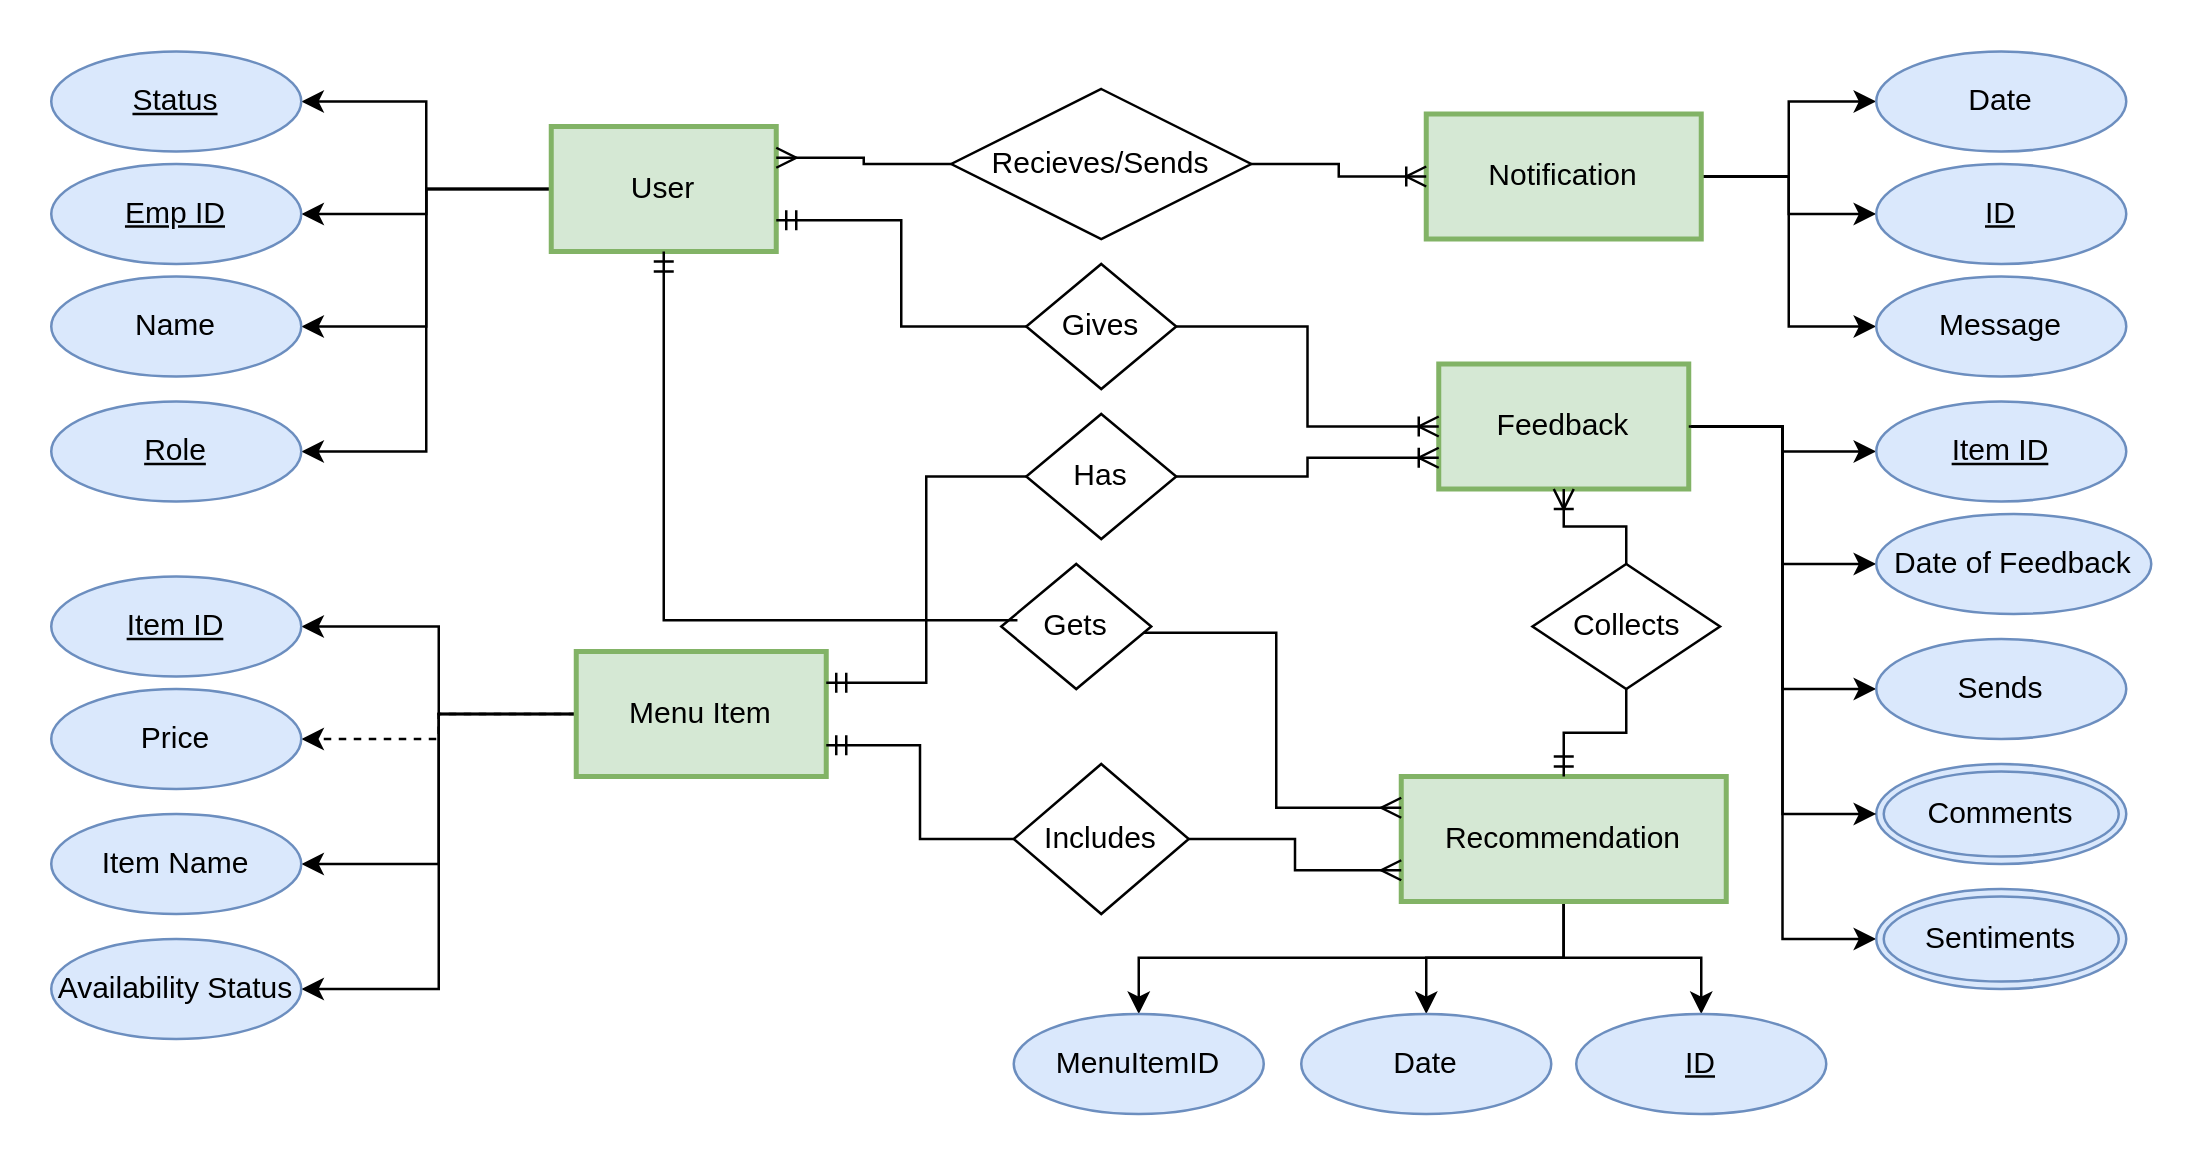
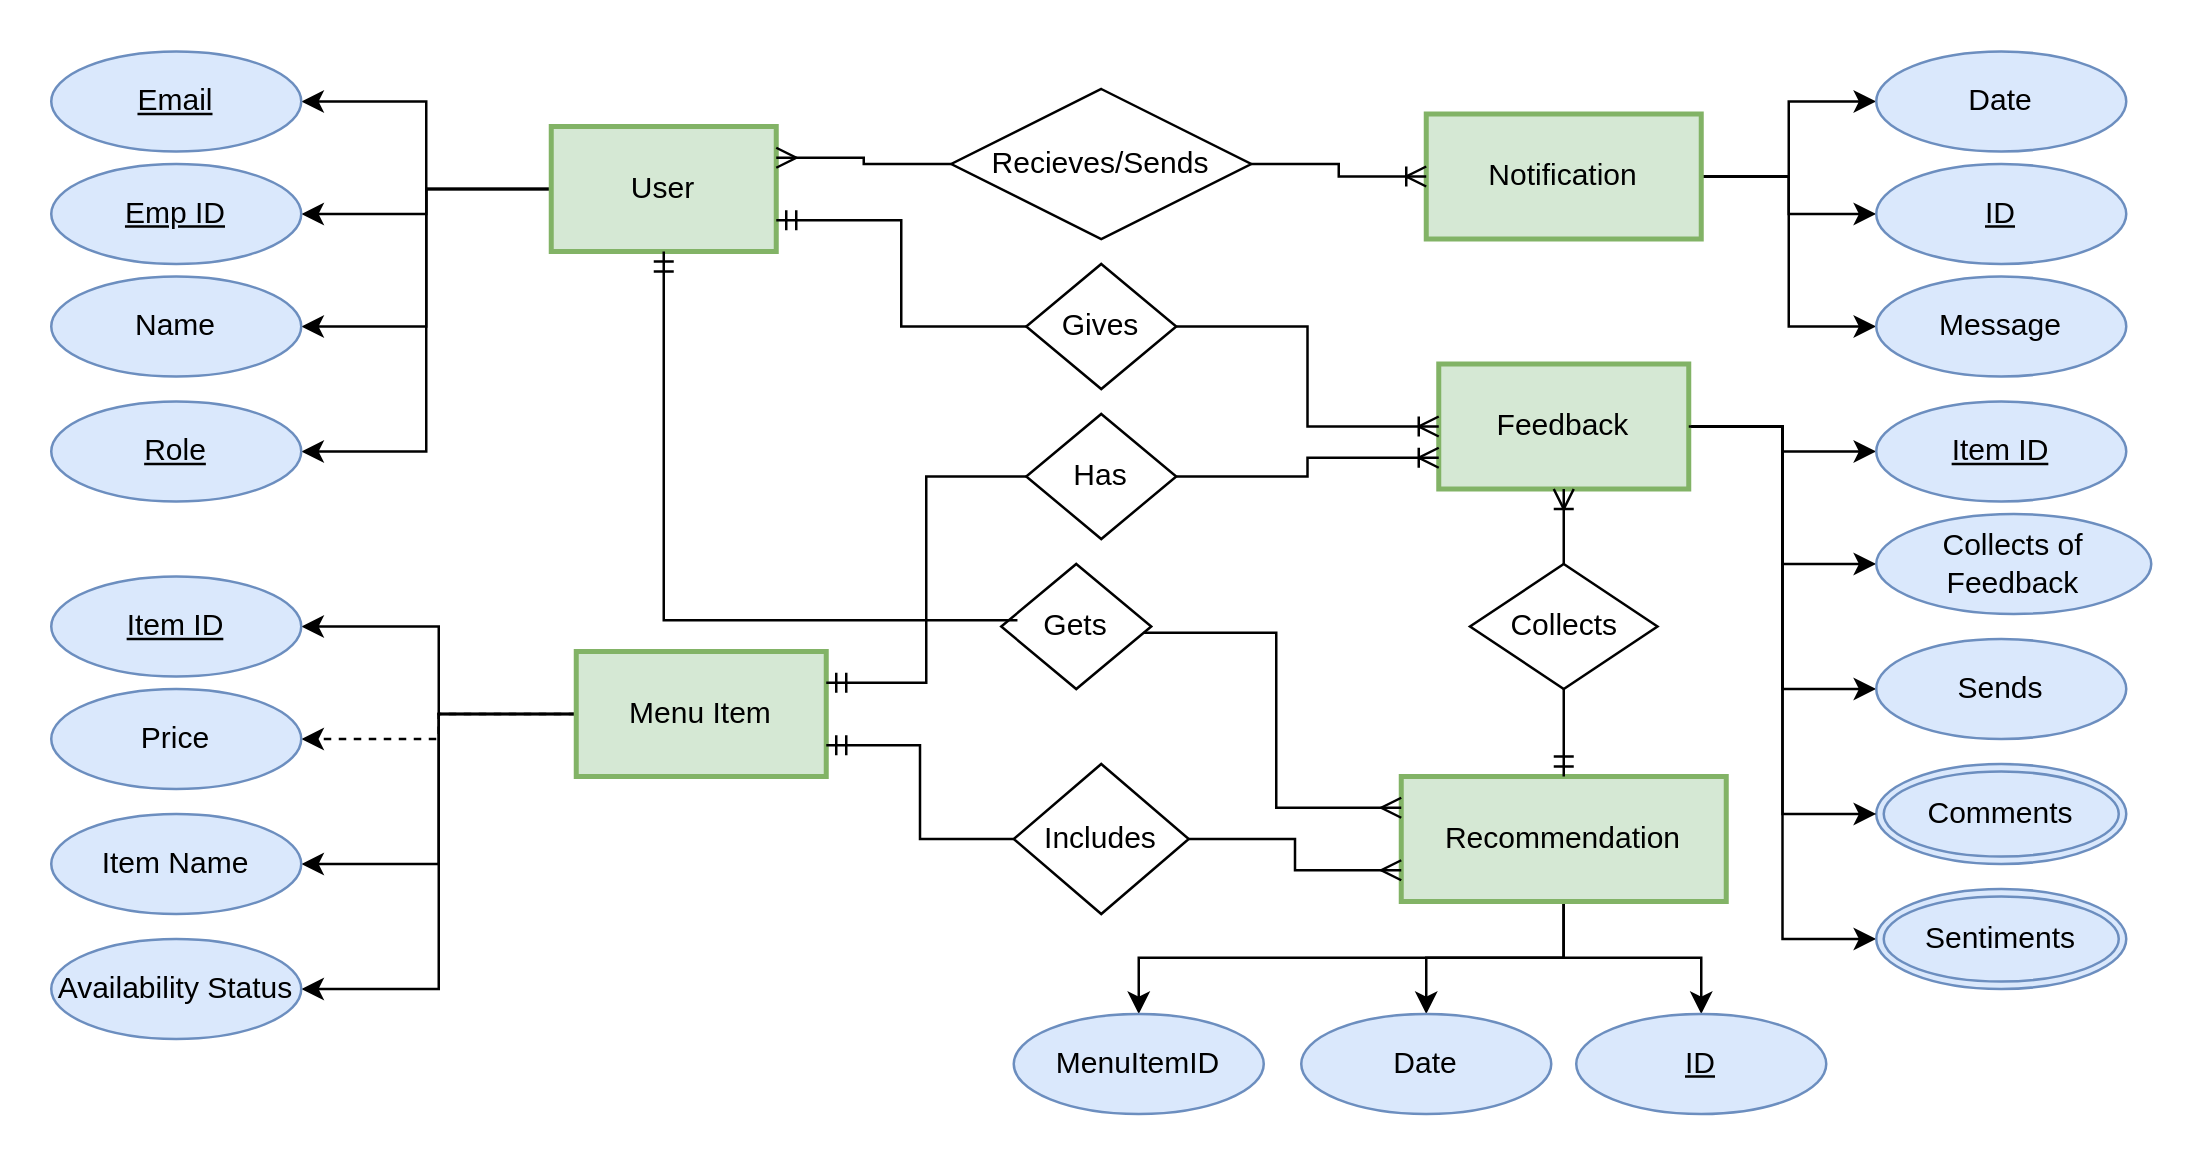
(176, 101) -> (176, 101)
(2014, 564) -> (2014, 564)
(1626, 626) -> (1564, 626)
